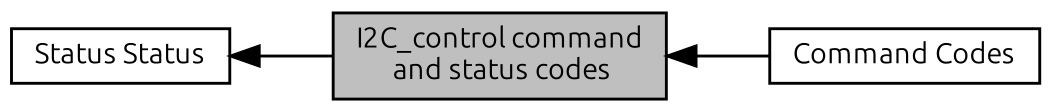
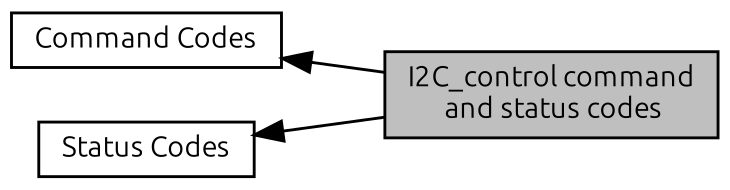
(121, 56) -> (146, 149)
(733, 56) -> (348, 67)
